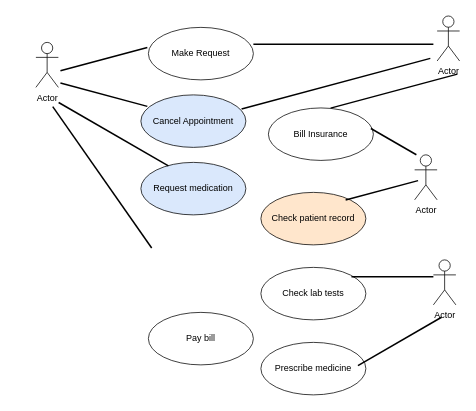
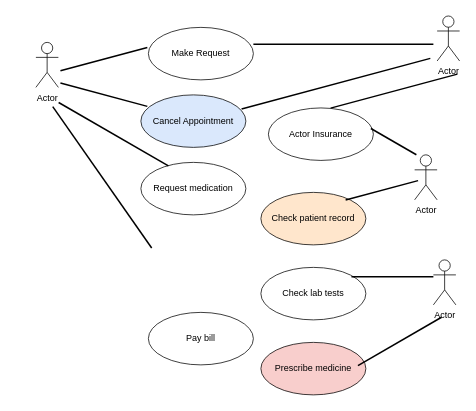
(321, 134) -> (321, 134)
(193, 189) -> (193, 189)
(313, 369) -> (313, 369)
